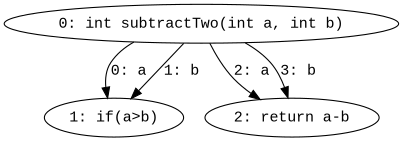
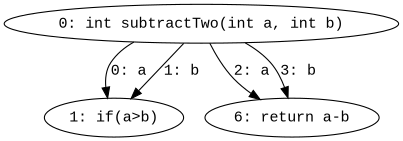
(292, 118) -> (292, 118)
